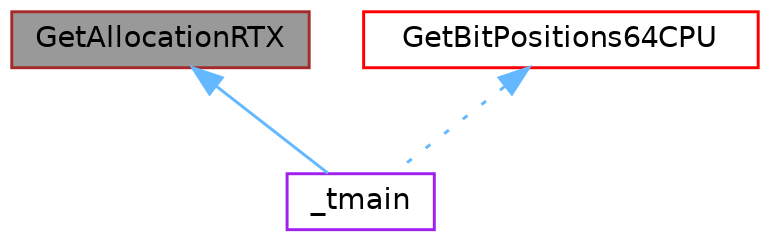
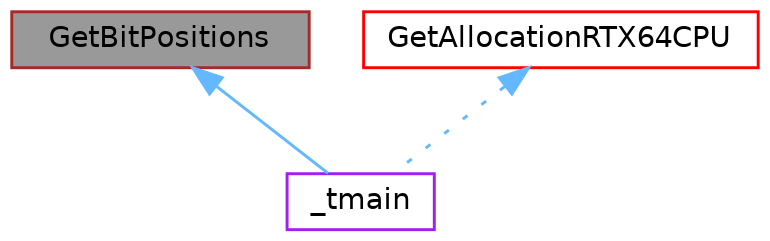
(160, 40) -> (160, 40)
(561, 40) -> (561, 40)
